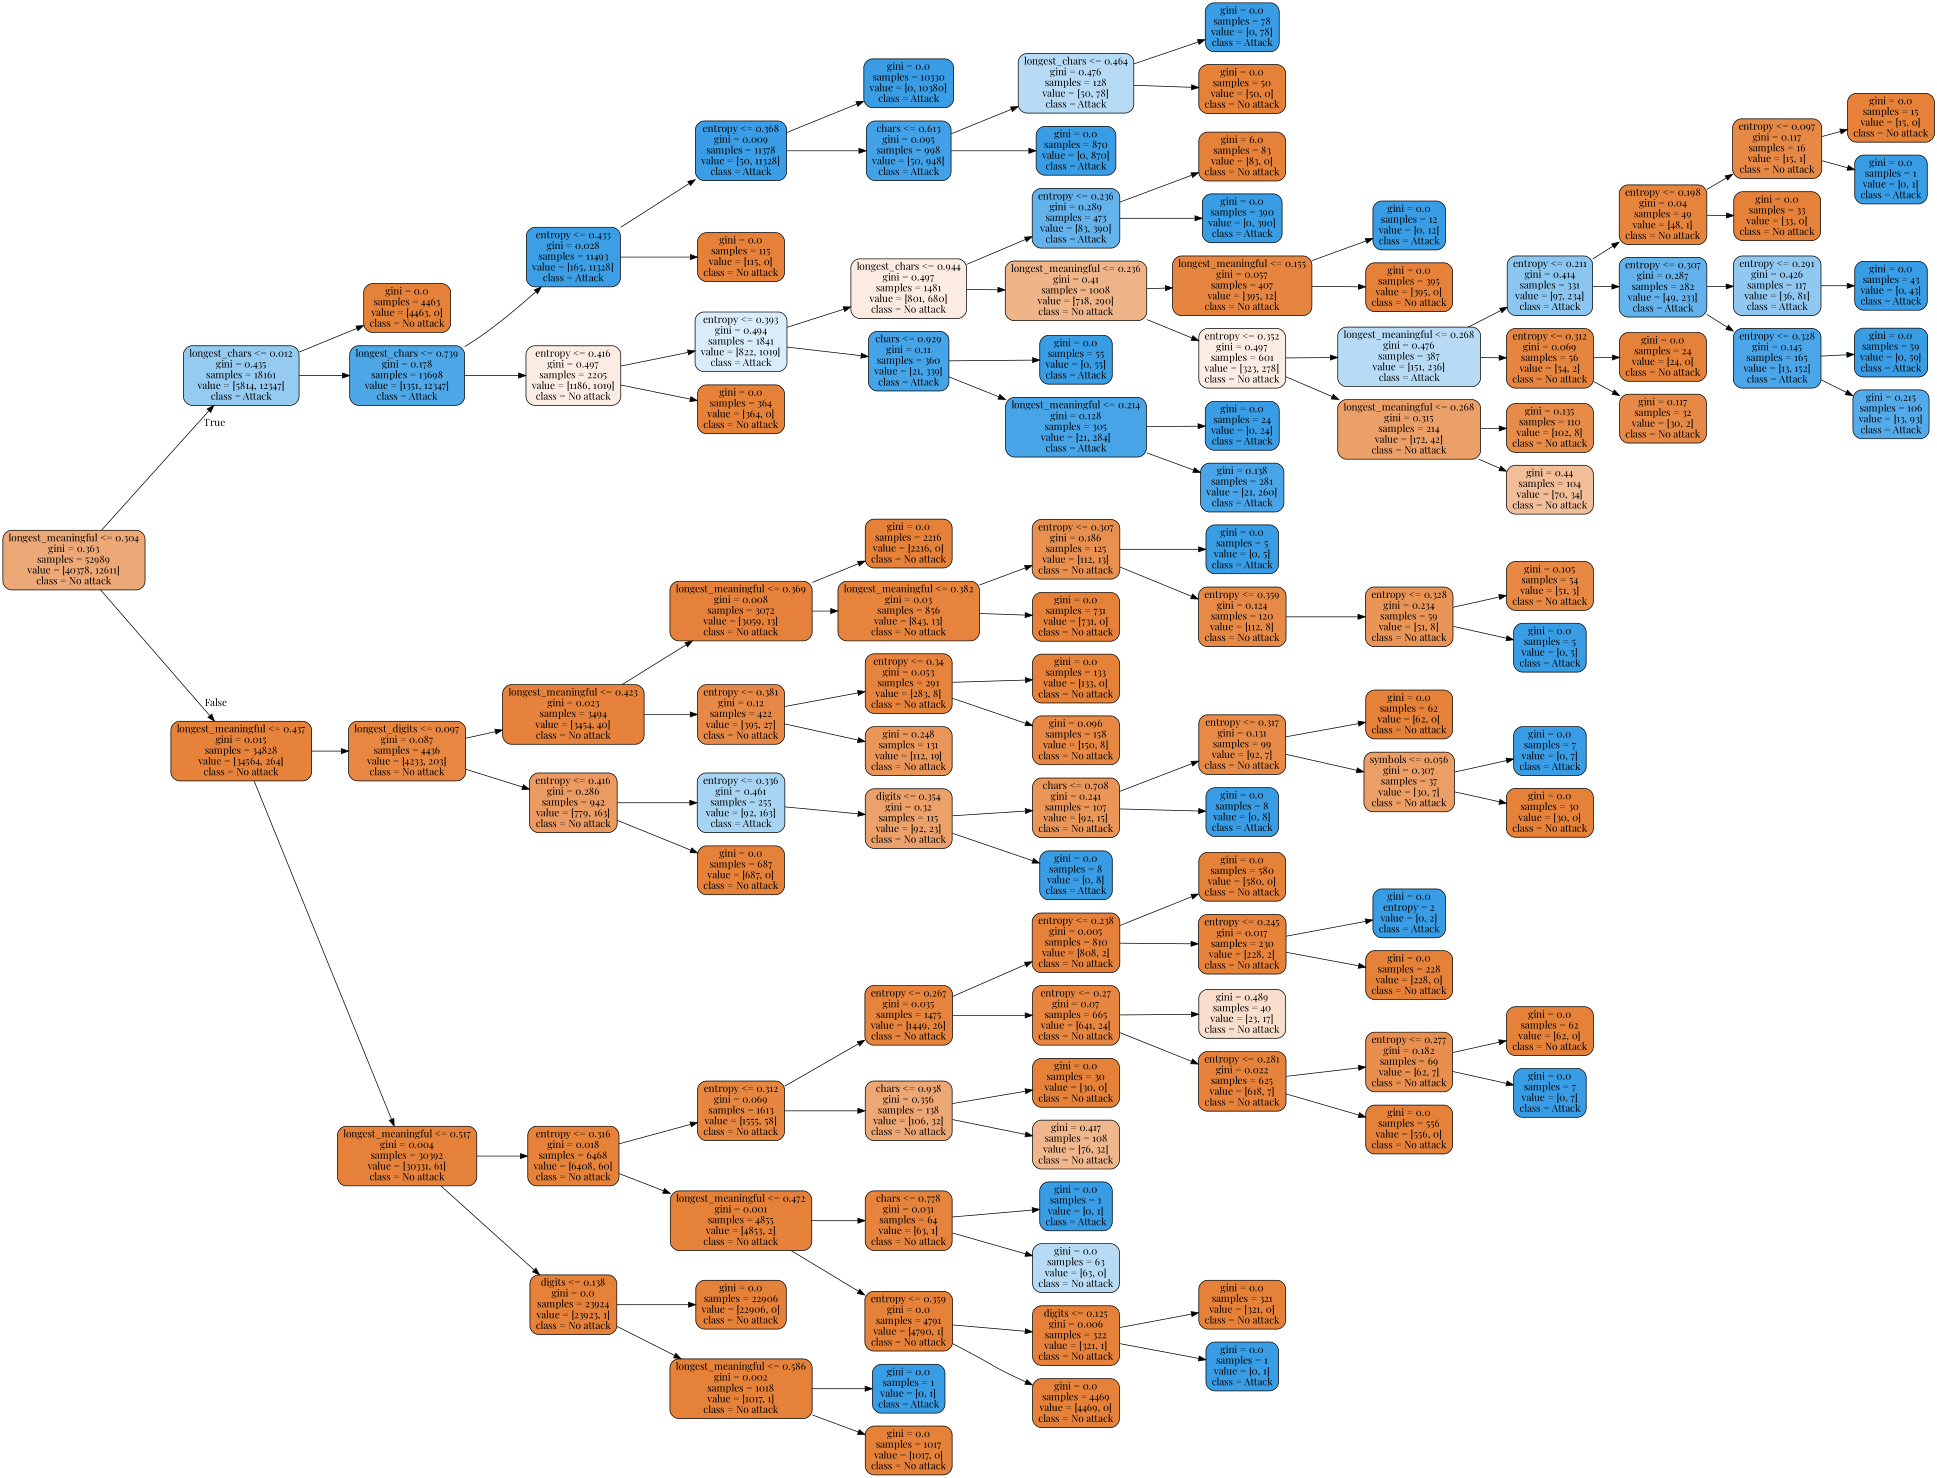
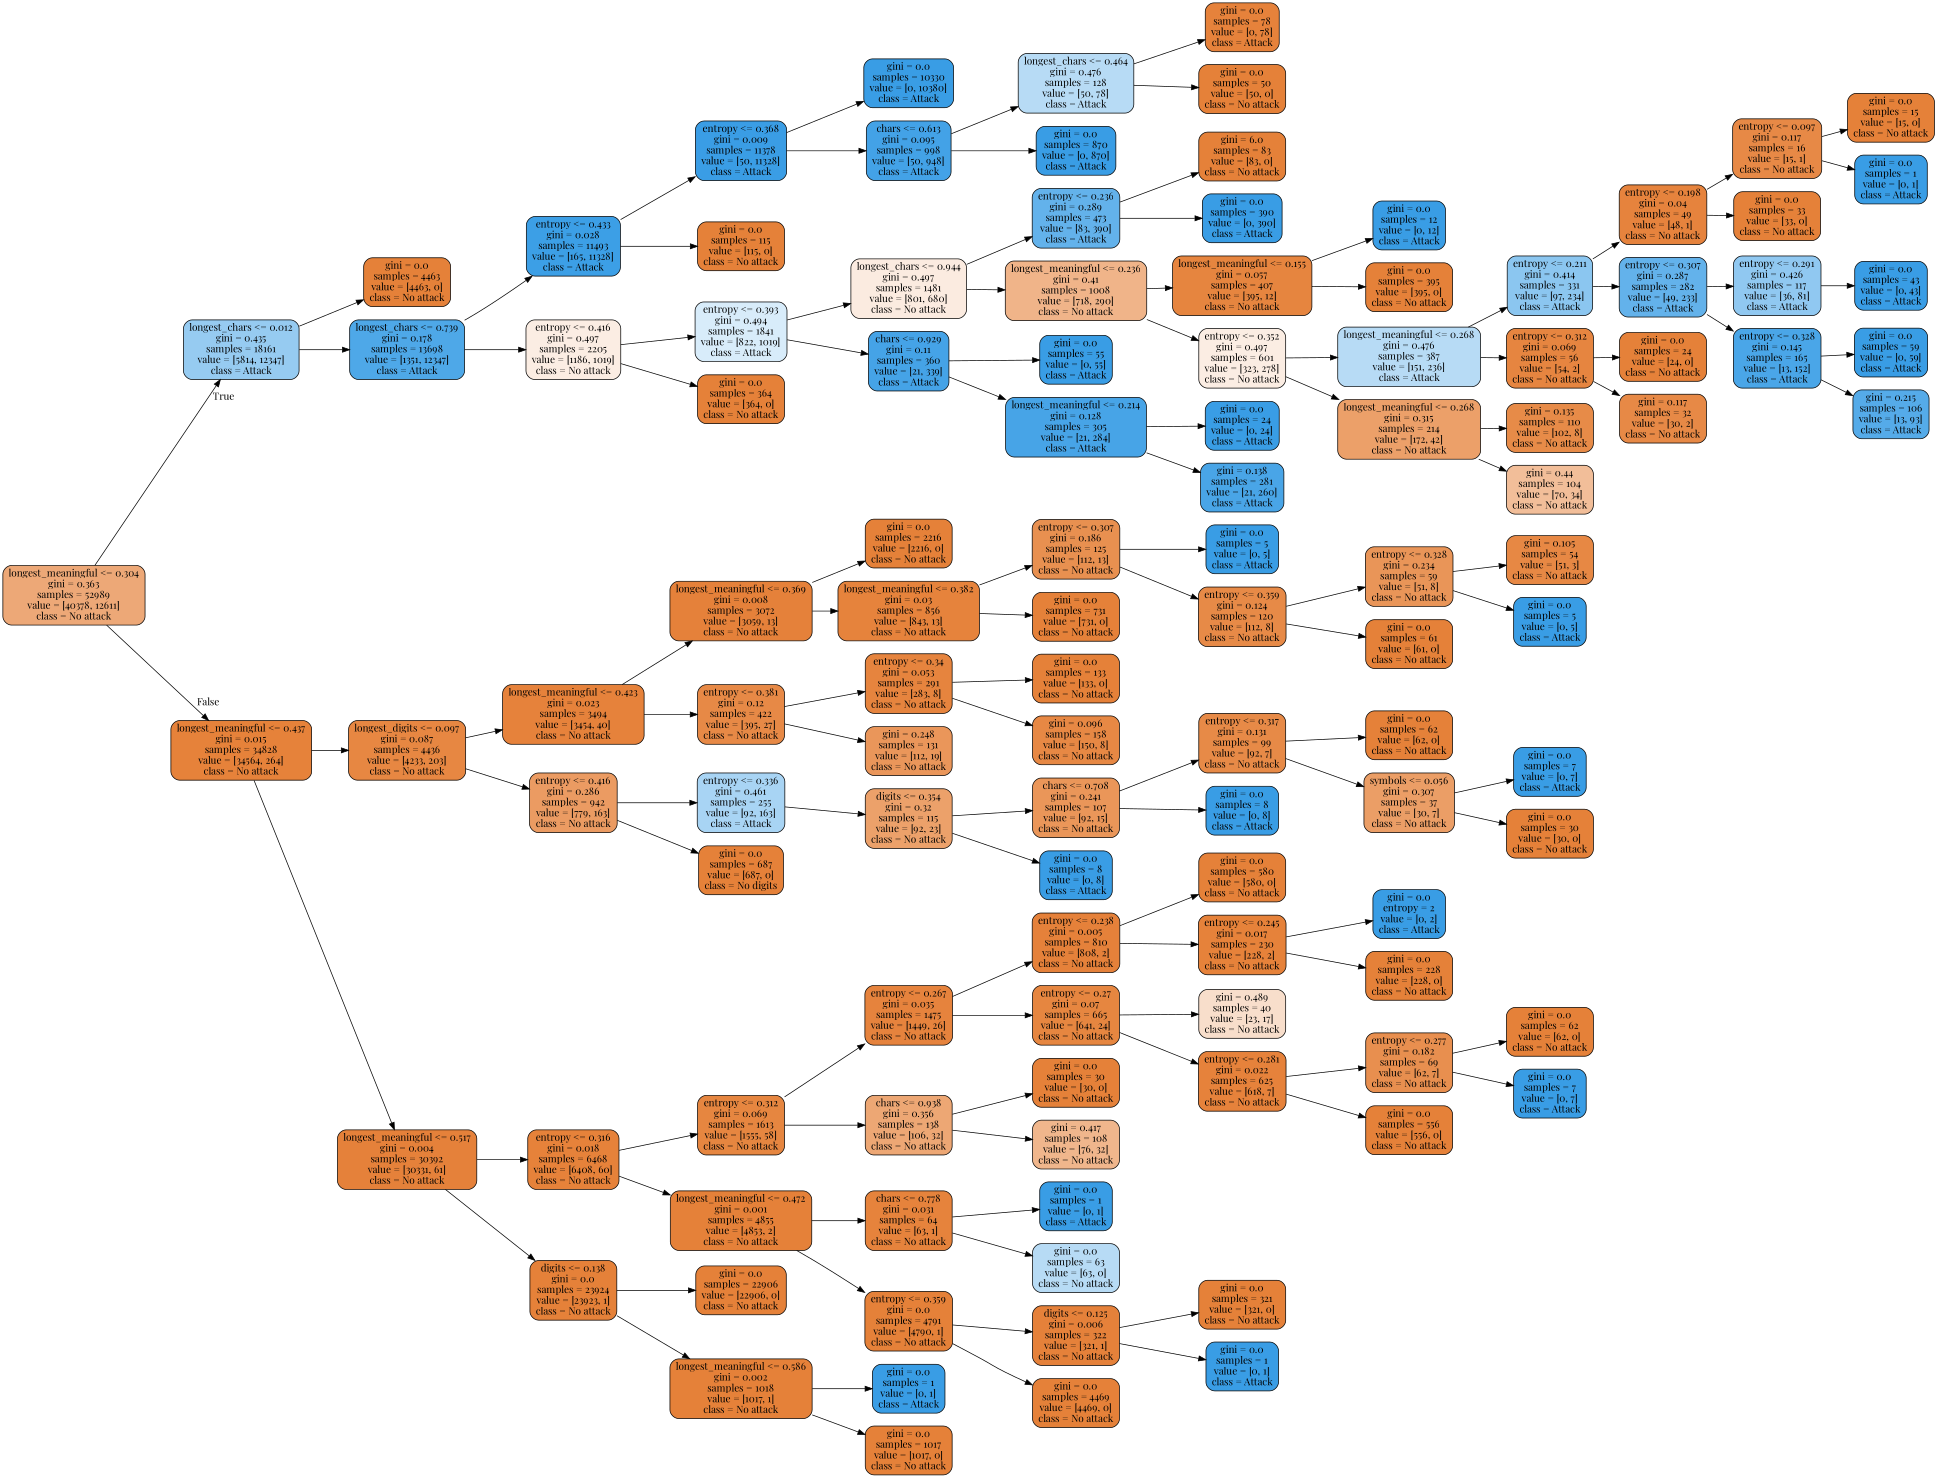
(1242, 27) -> (1242, 27)
none -> (1409, 644)
(741, 870) -> (741, 870)
